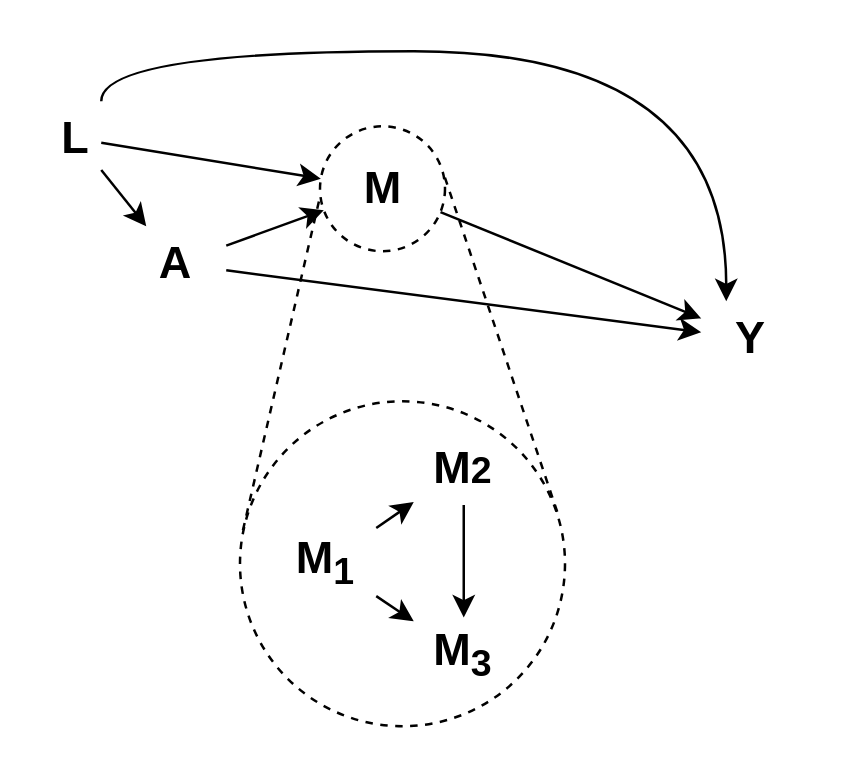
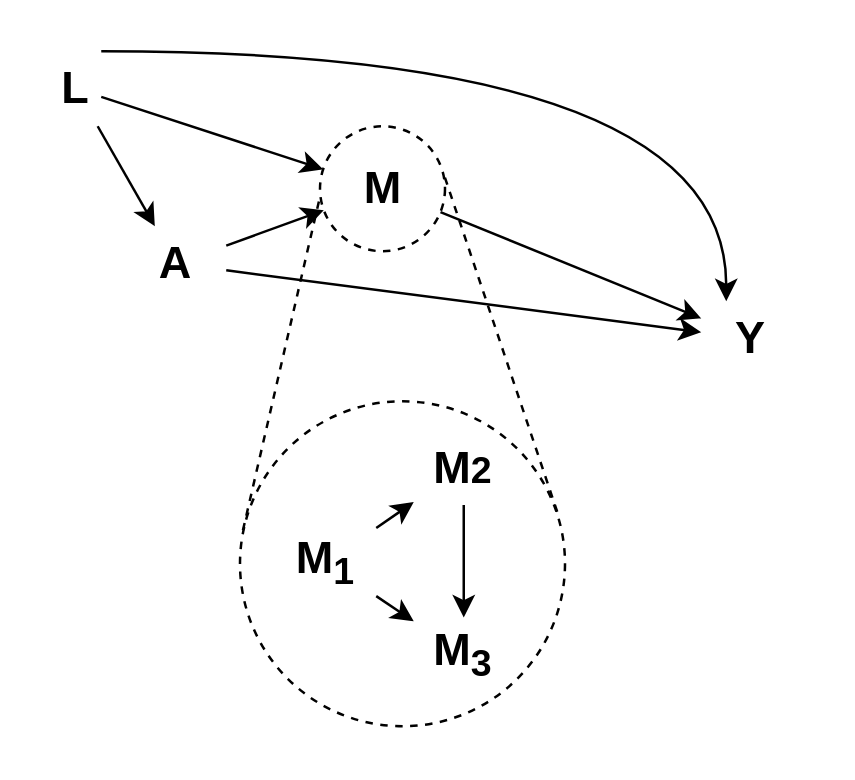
(76, 139) -> (76, 89)
